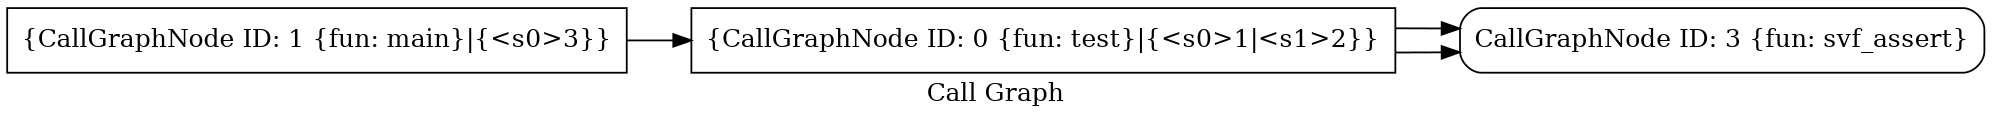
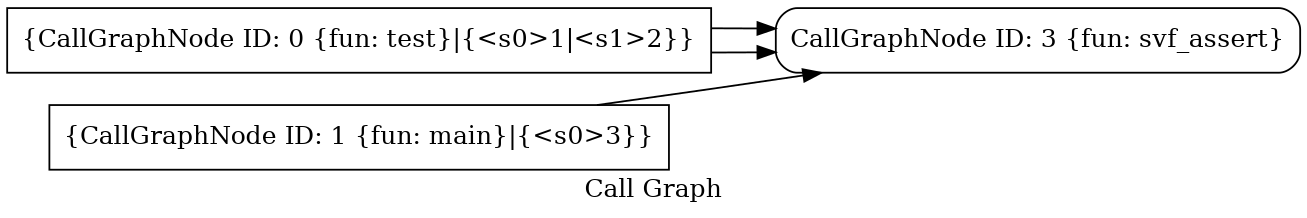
(650, 40) -> (700, 90)
